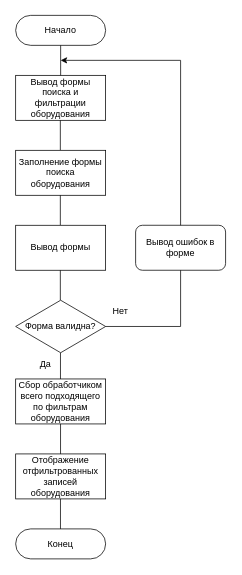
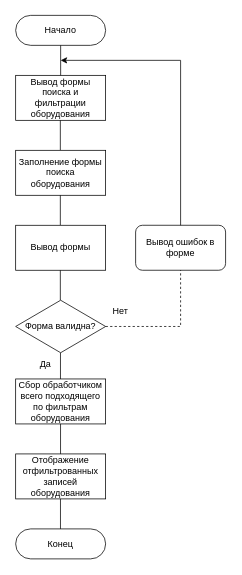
(171, 327) -> (171, 327)
